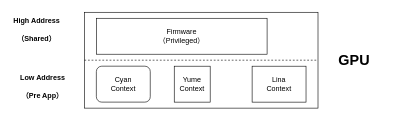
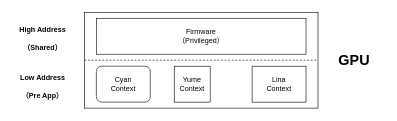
(36, 27) -> (42, 36)
(182, 36) -> (201, 36)
